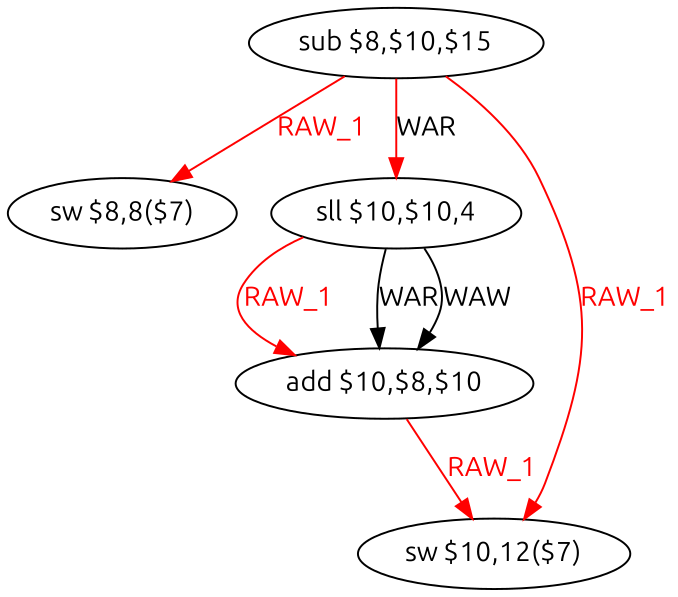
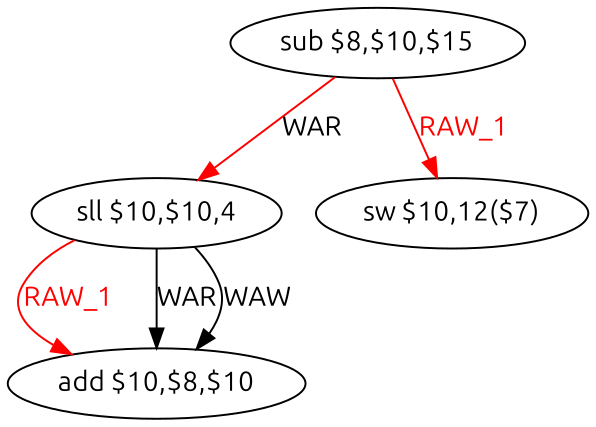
(122, 213) -> none
(434, 461) -> none
